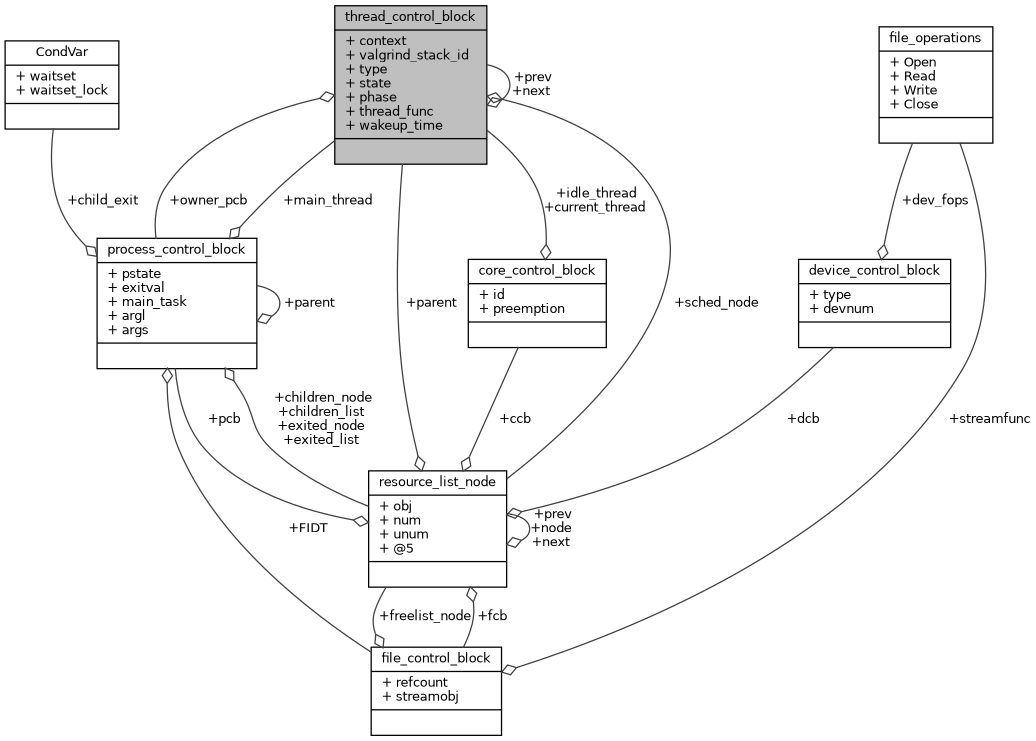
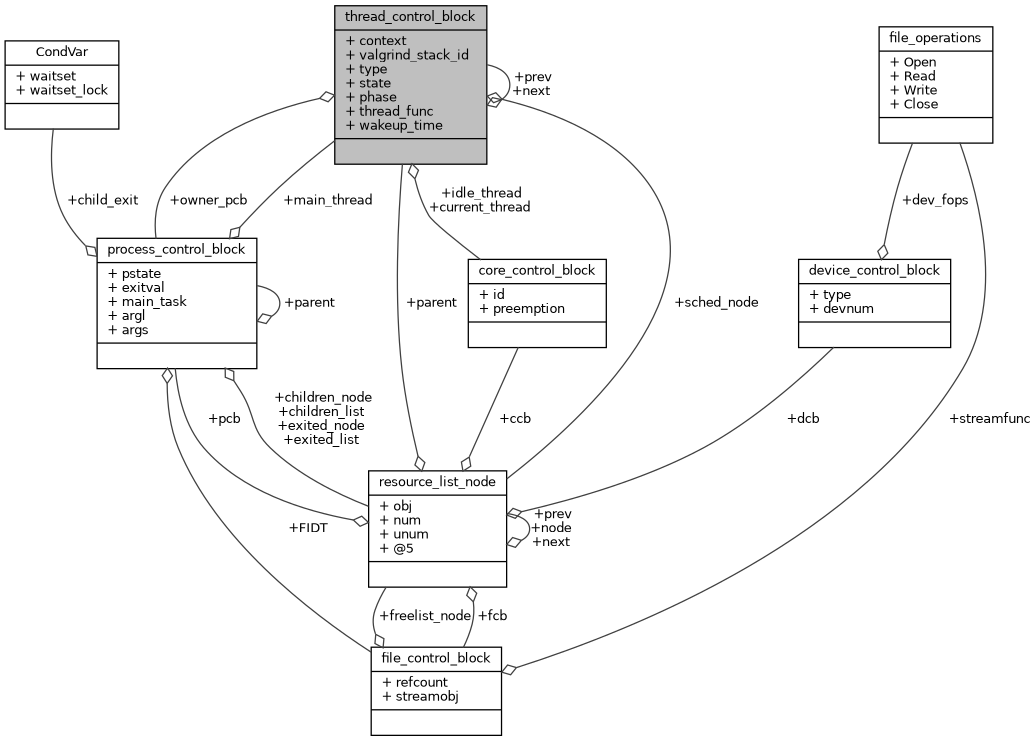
(532, 180) -> (439, 226)
